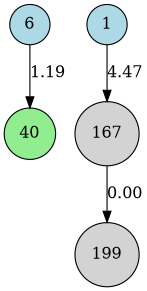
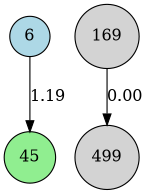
(107, 25) -> none
(30, 134) -> (30, 157)
(107, 134) -> (107, 36)
(107, 255) -> (107, 157)
